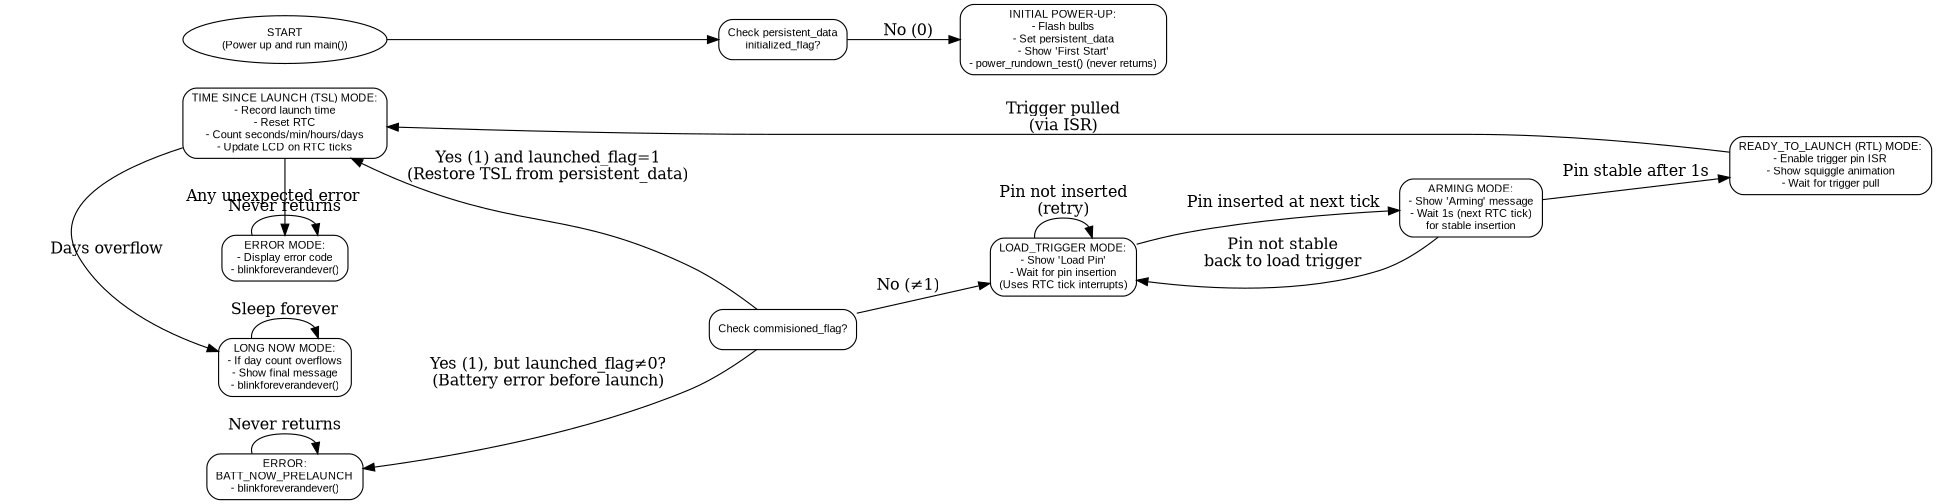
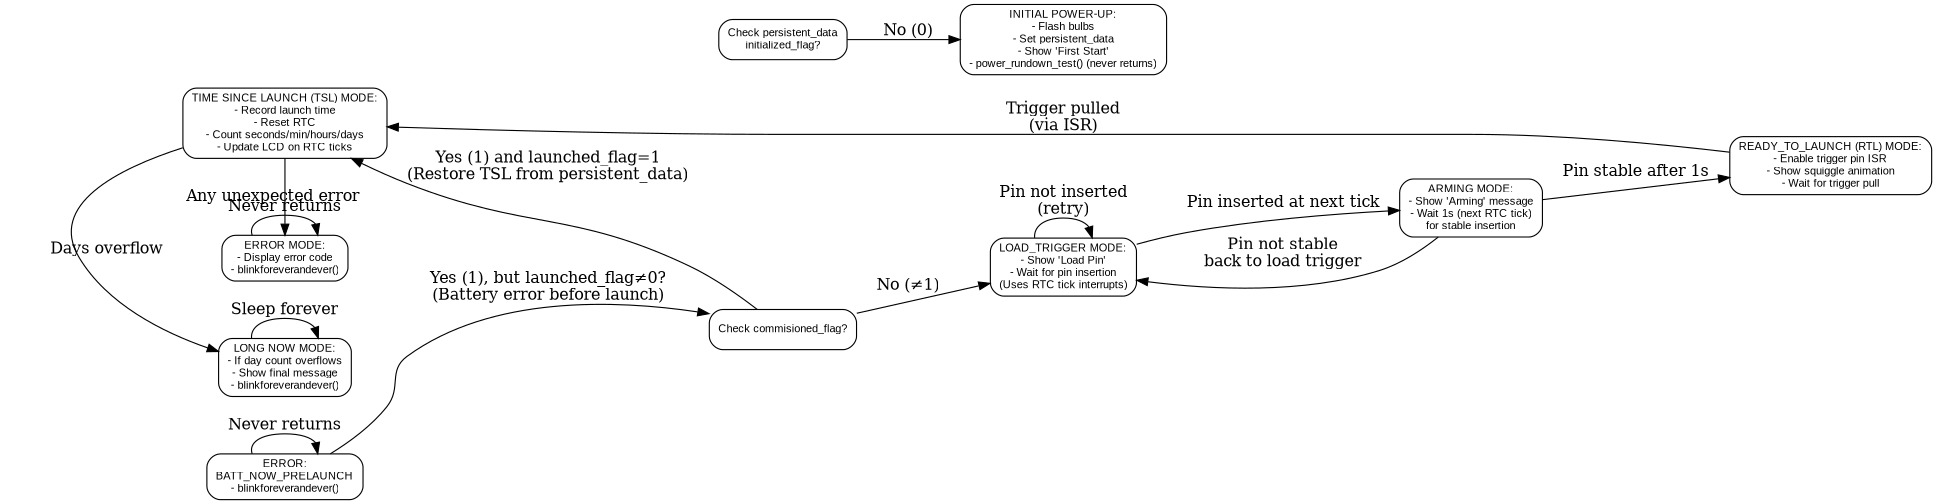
(285, 40) -> none
(572, 428) -> (484, 320)
